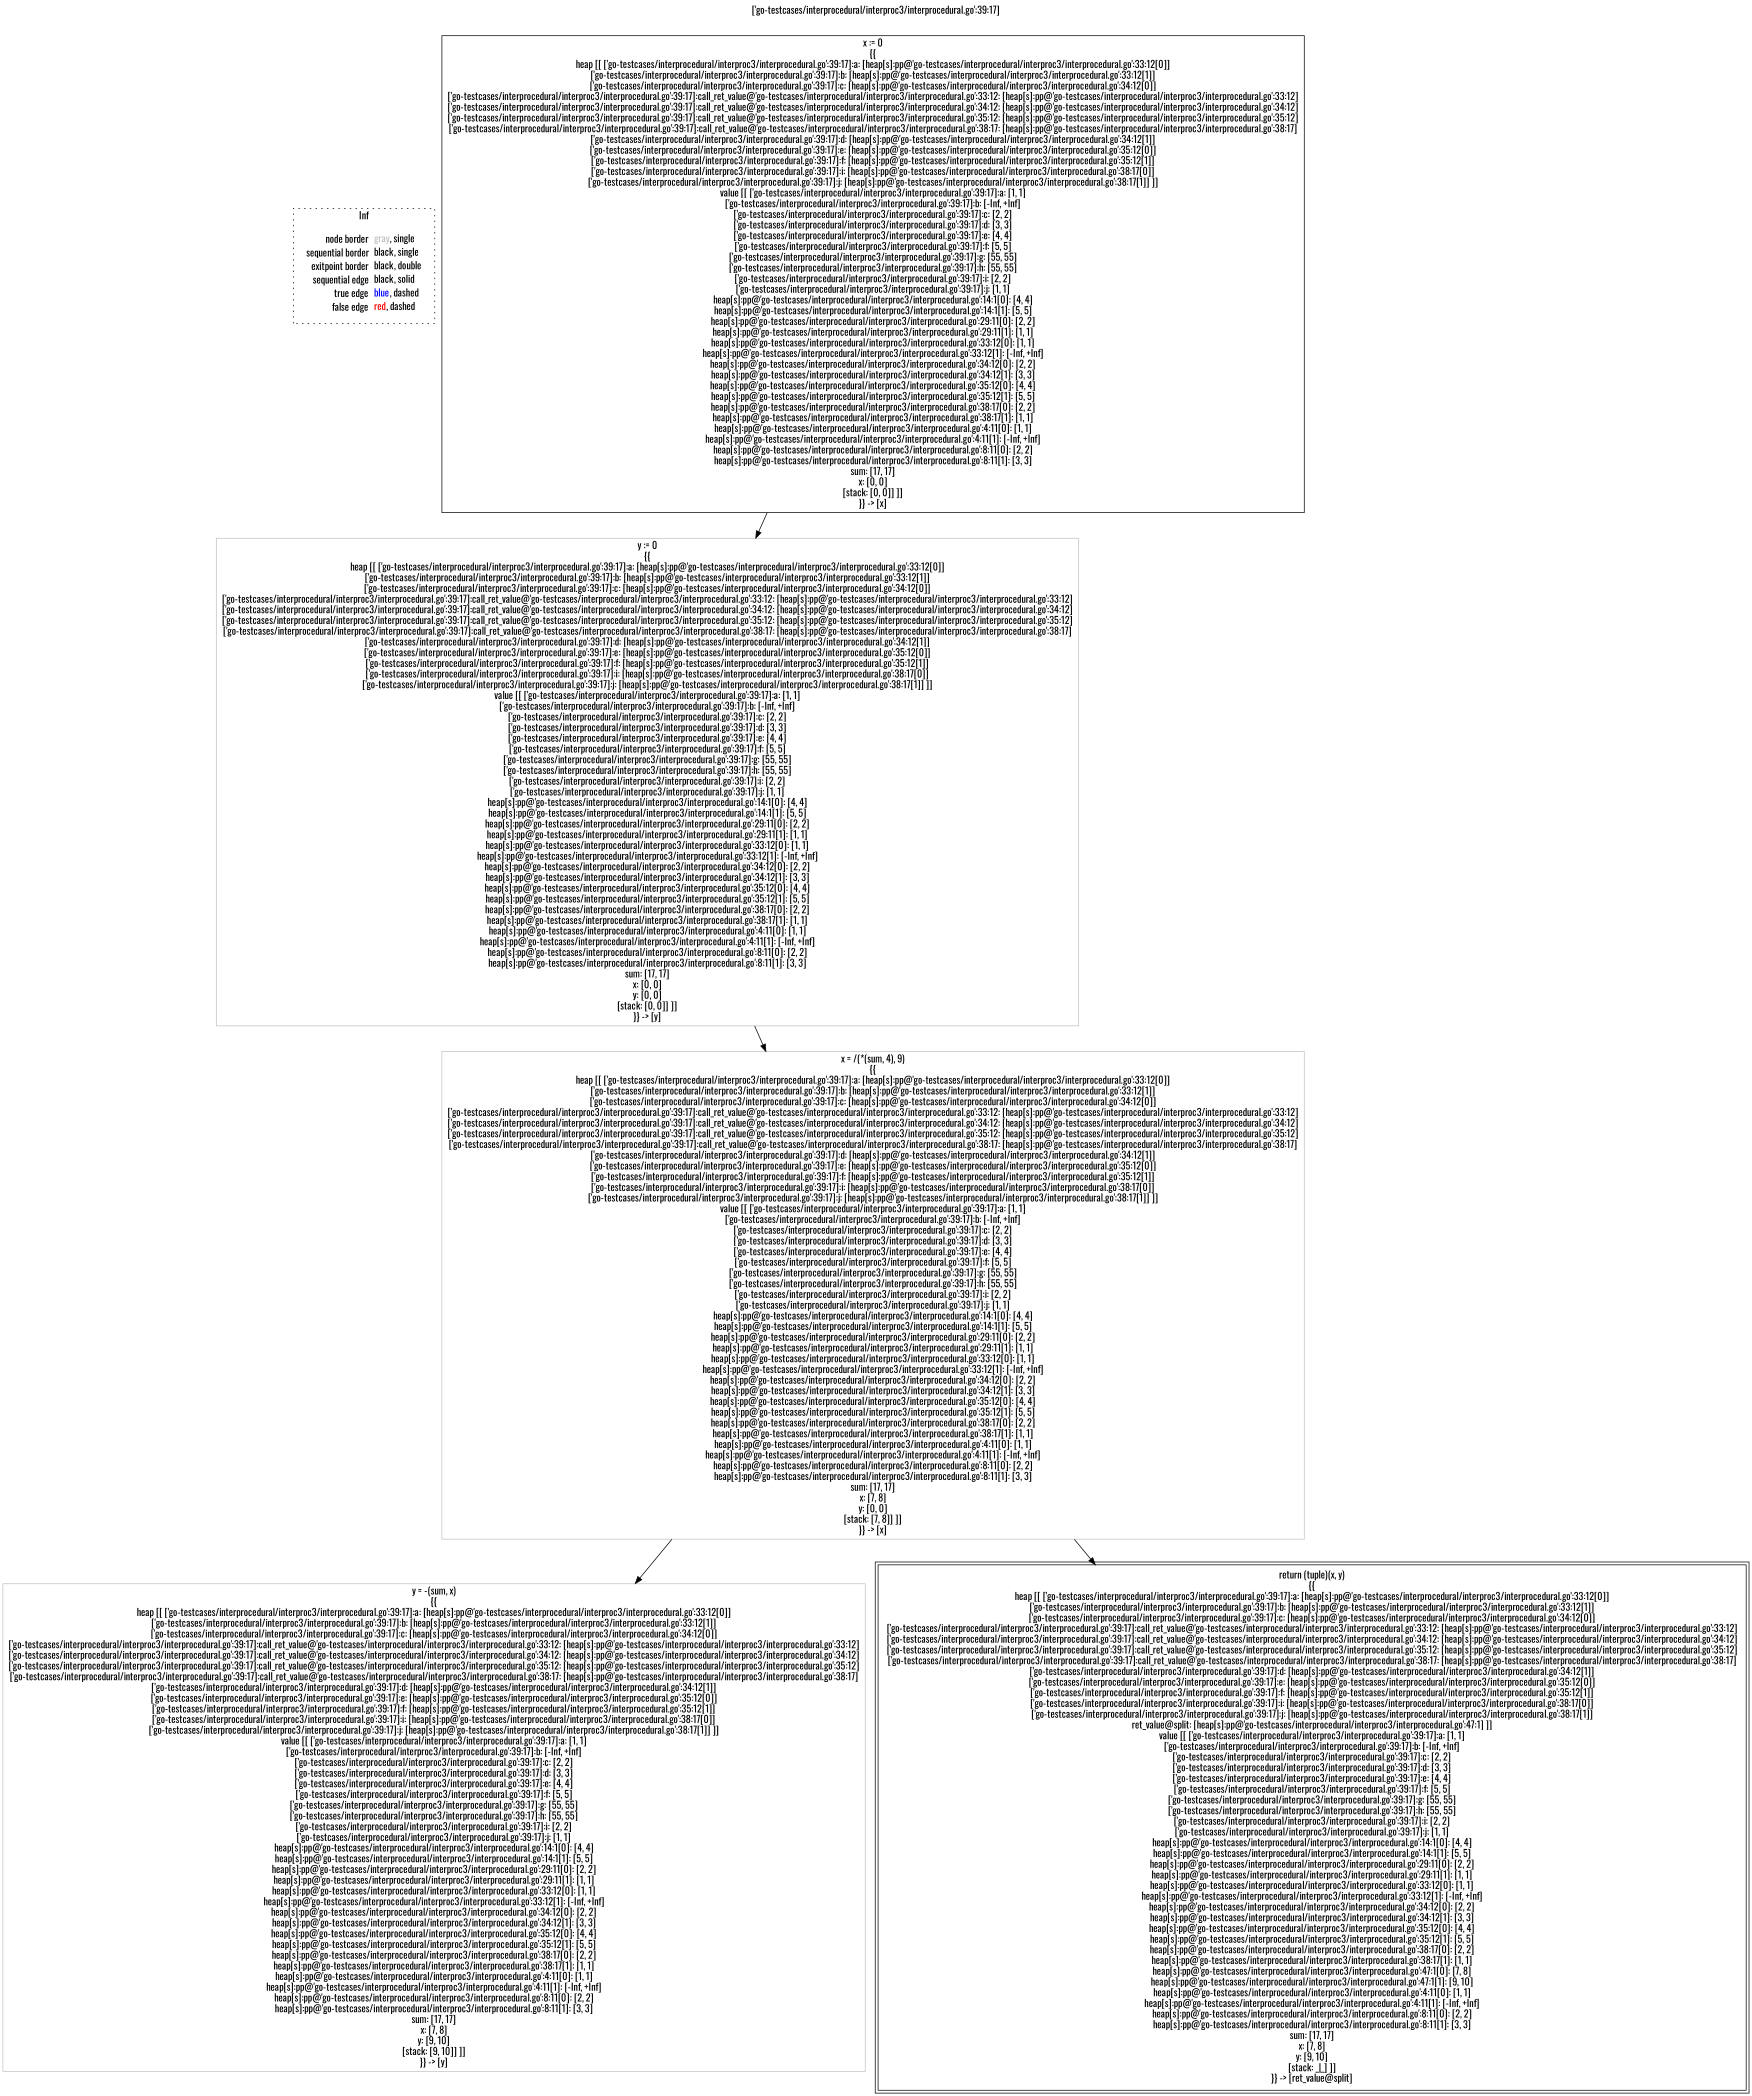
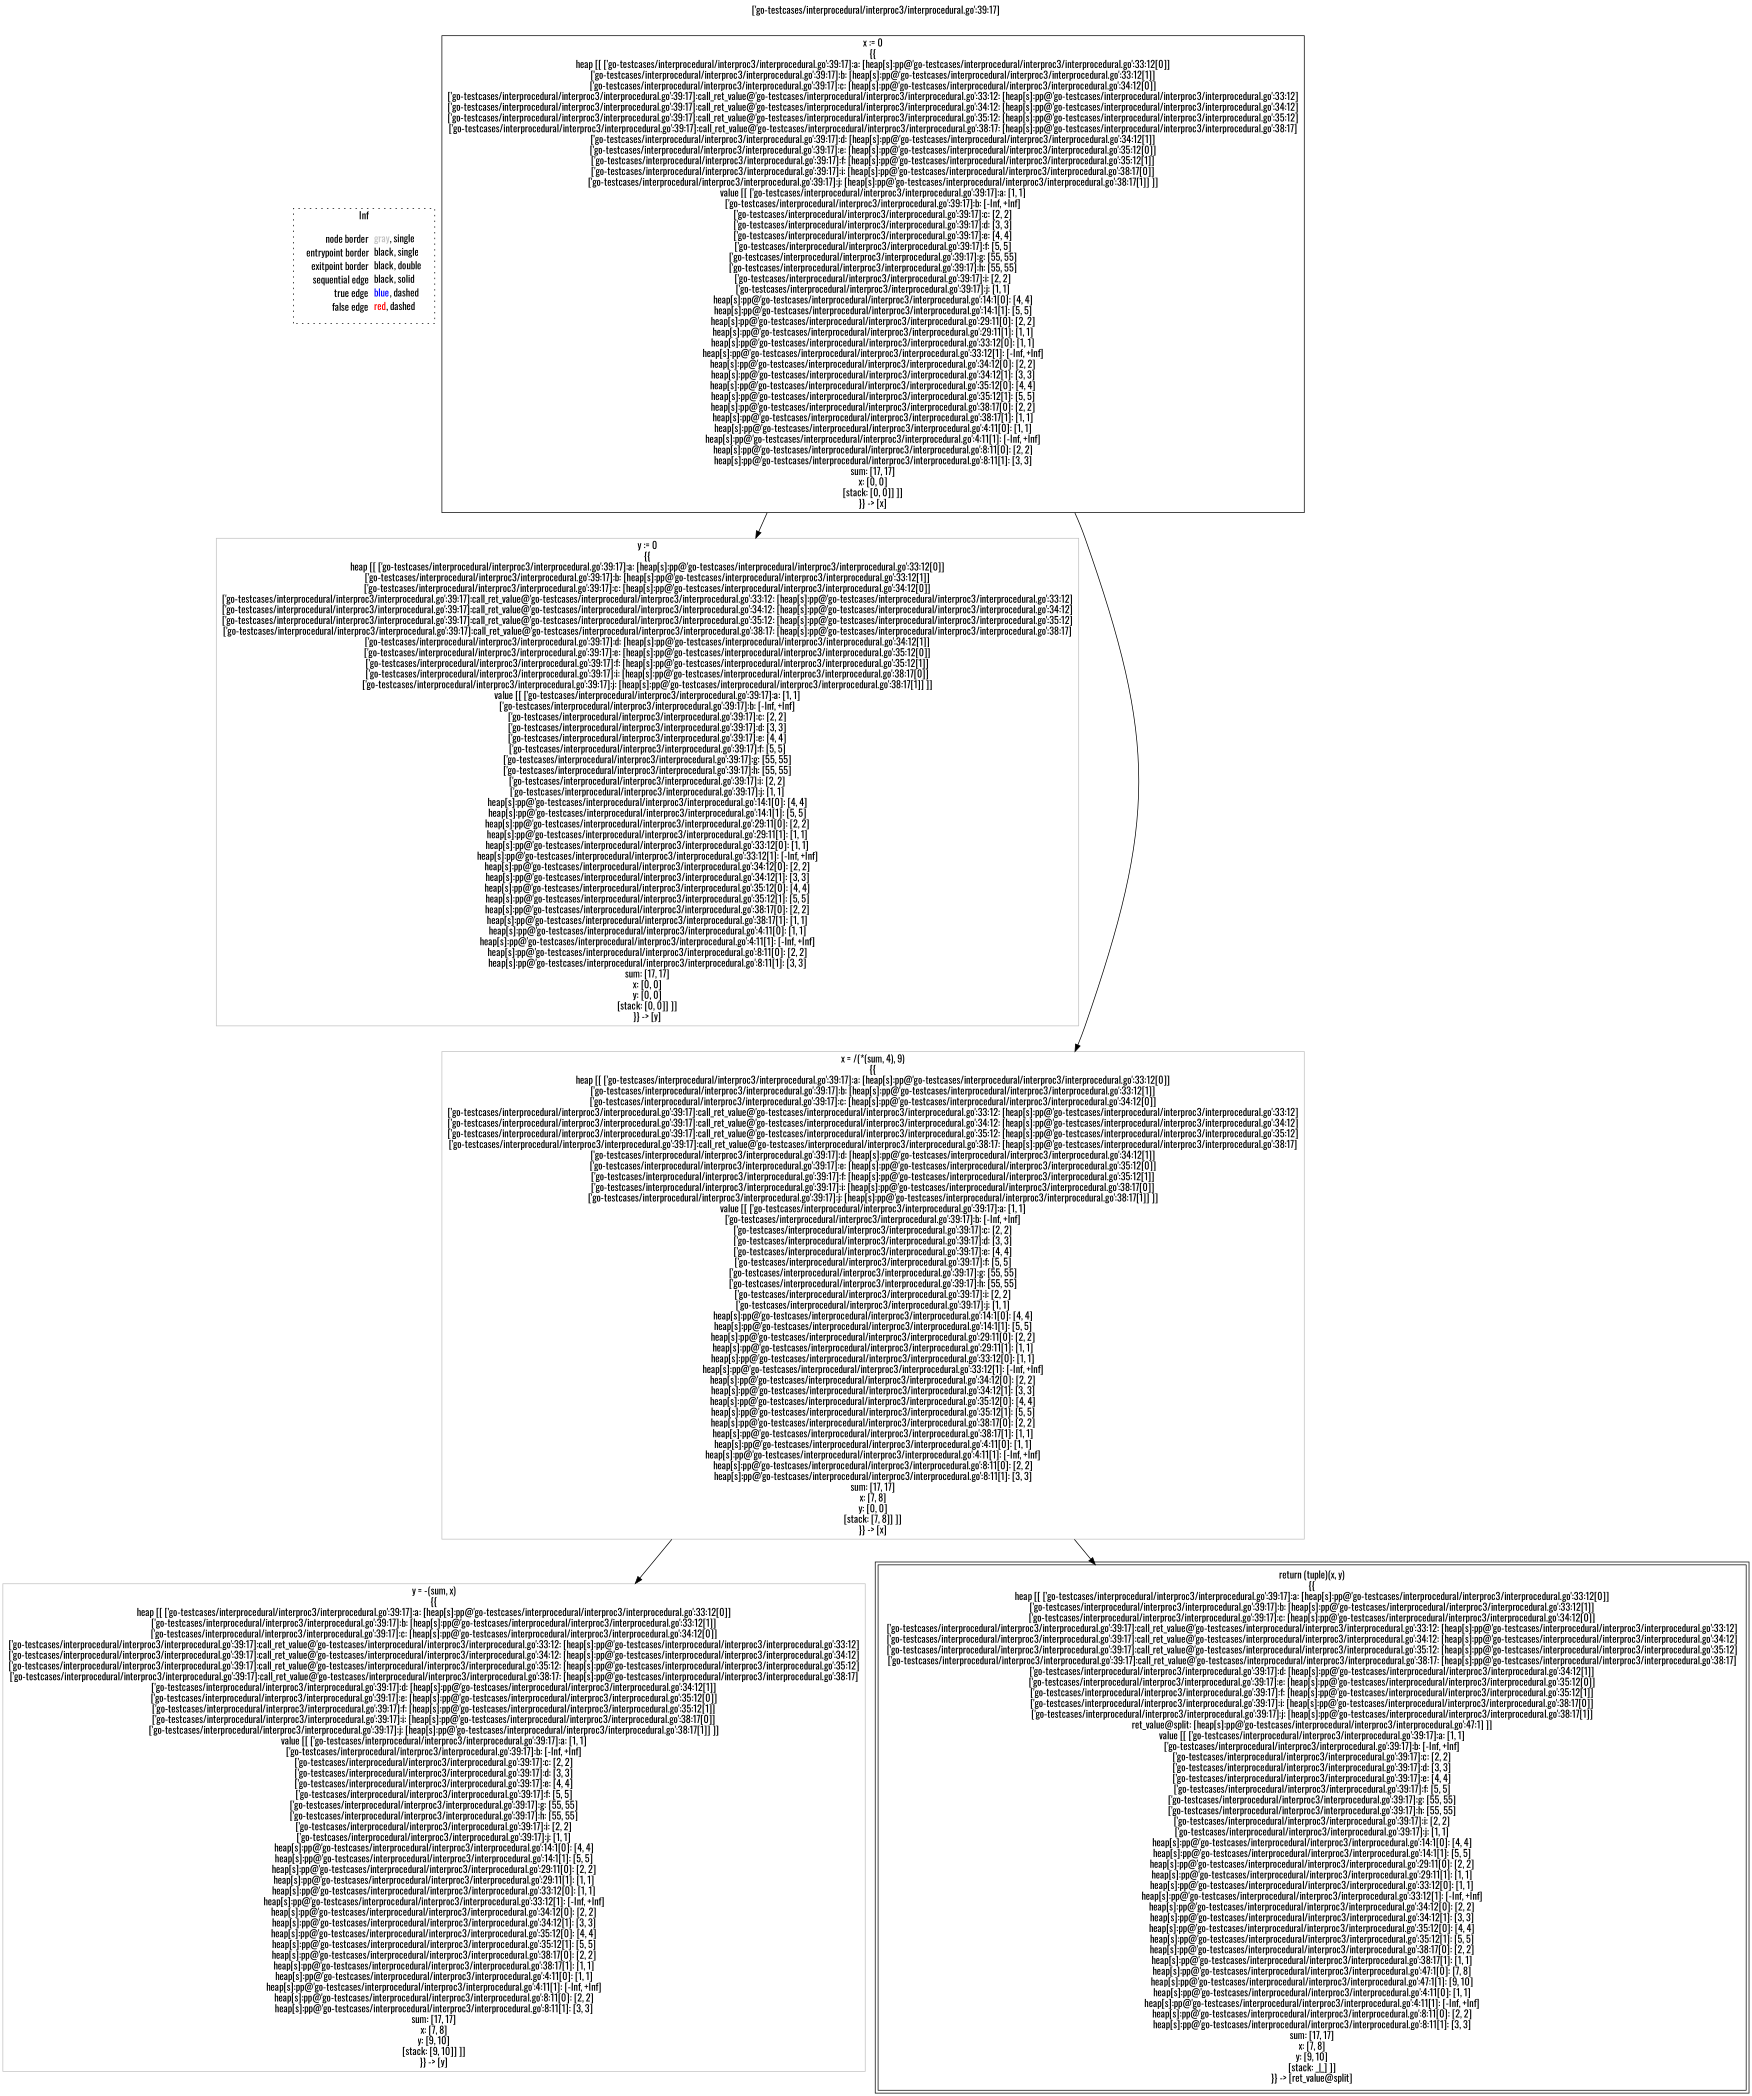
(339, 253) -> (339, 253)
(759, 1035) -> (1139, 779)
